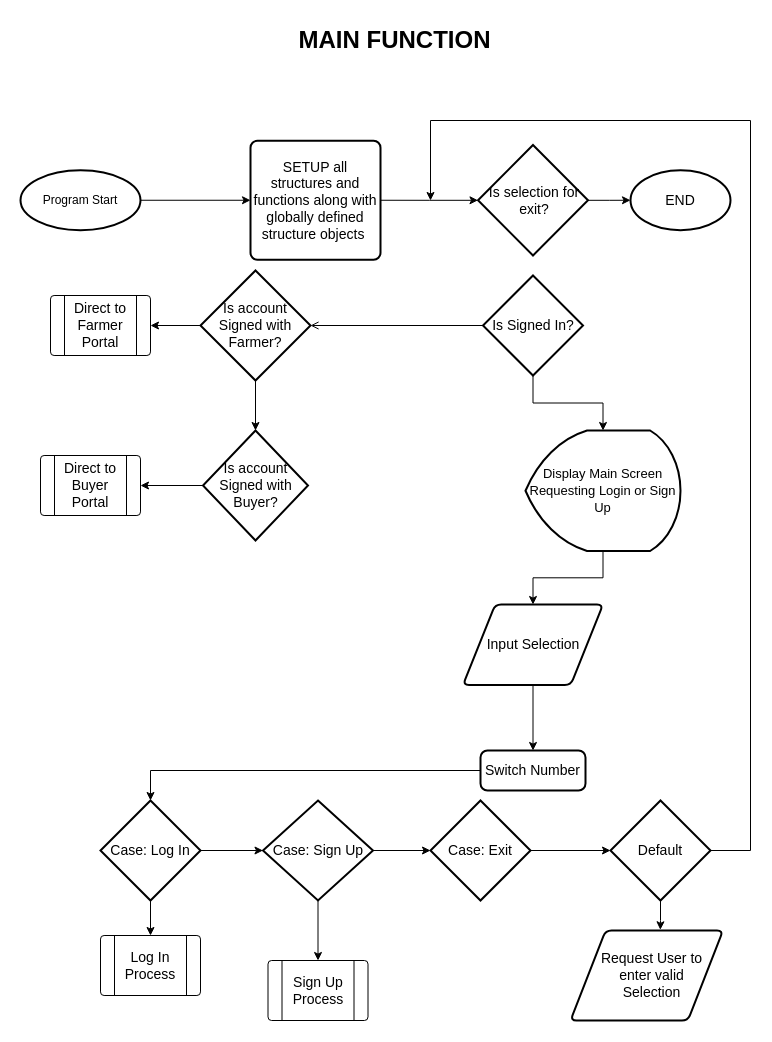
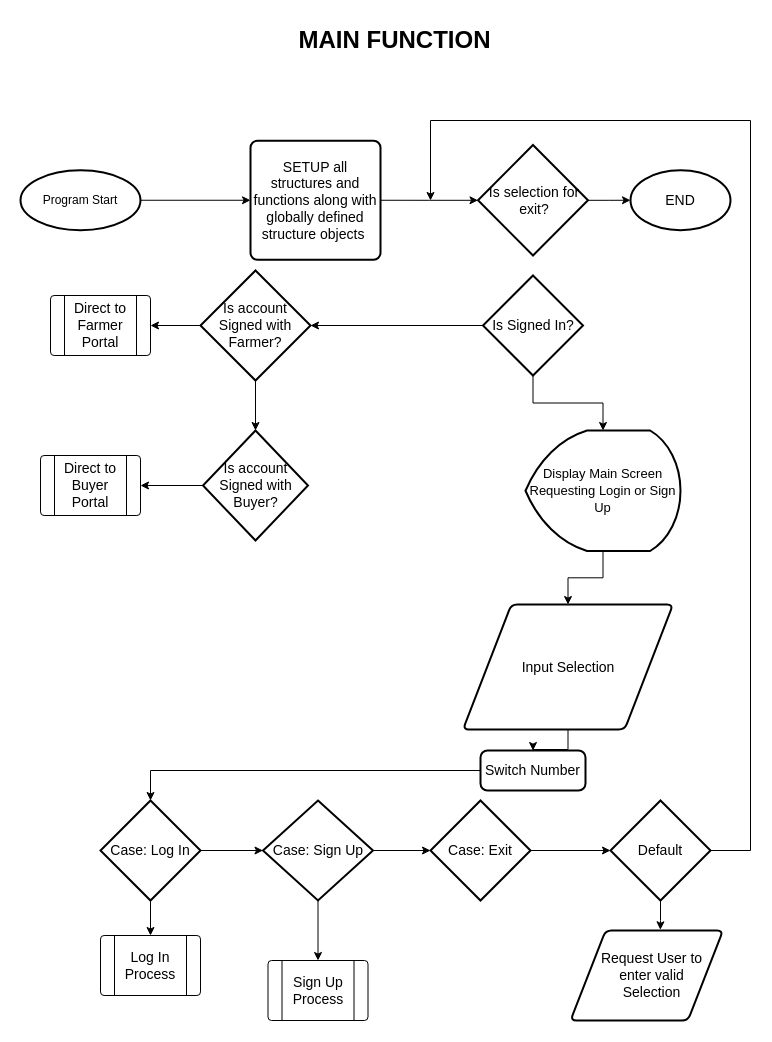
(317, 326) -> (319, 326)
(533, 645) -> (568, 667)
